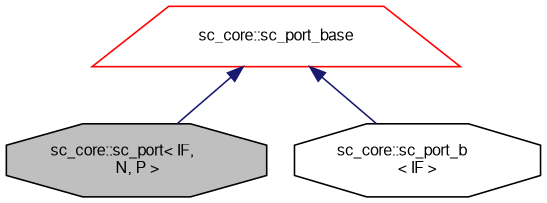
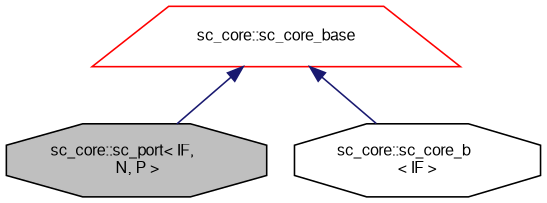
(276, 37) -> (276, 37)
(418, 160) -> (418, 160)
